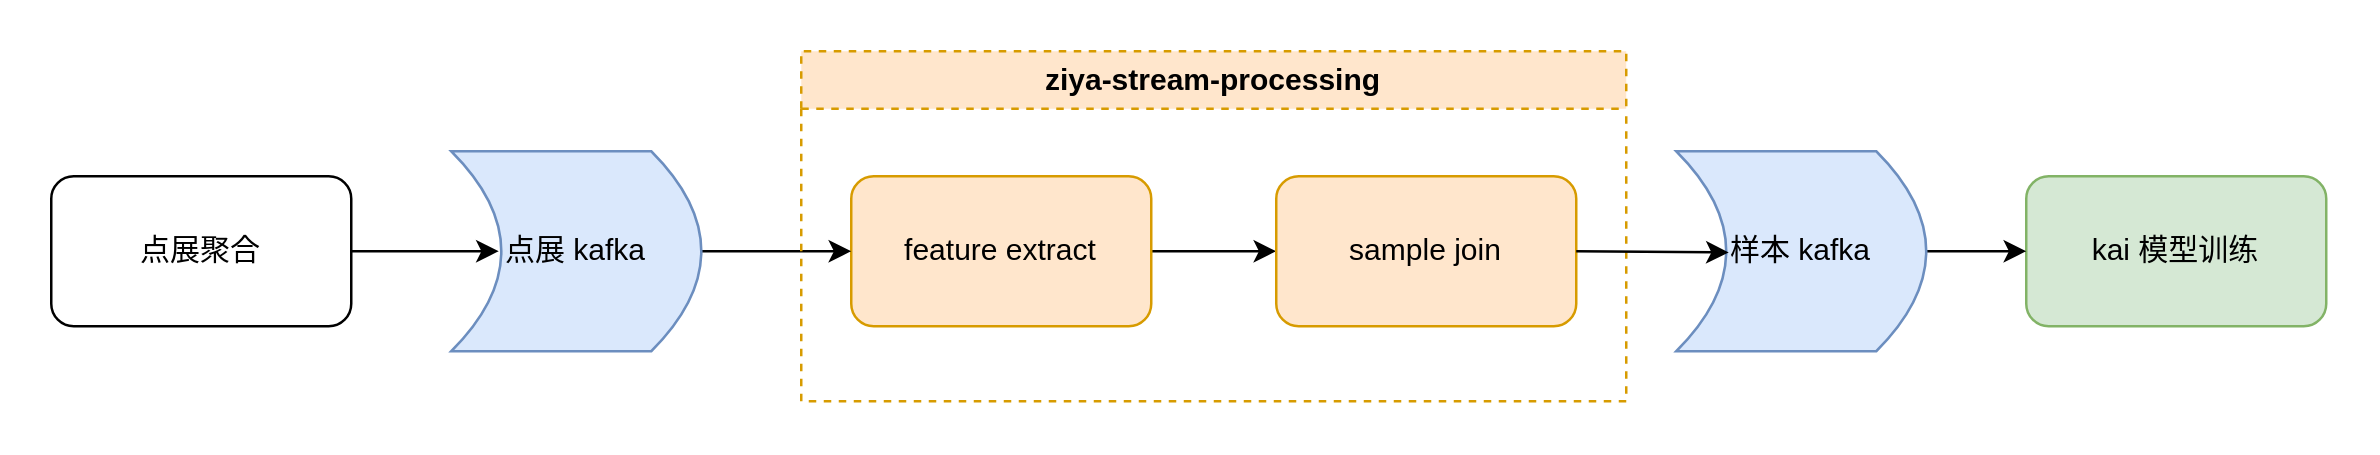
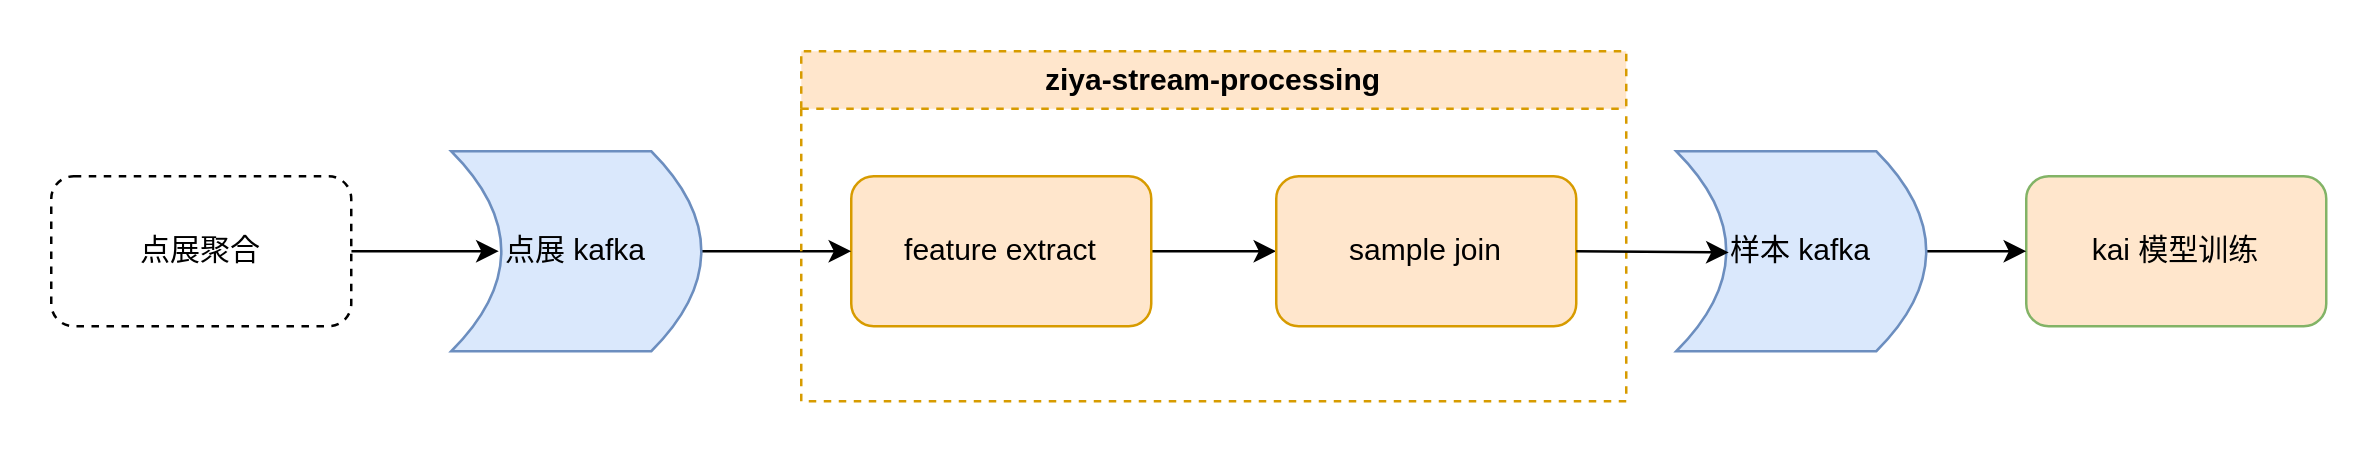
(201, 251) -> (201, 251)
(2176, 251) -> (2176, 251)
